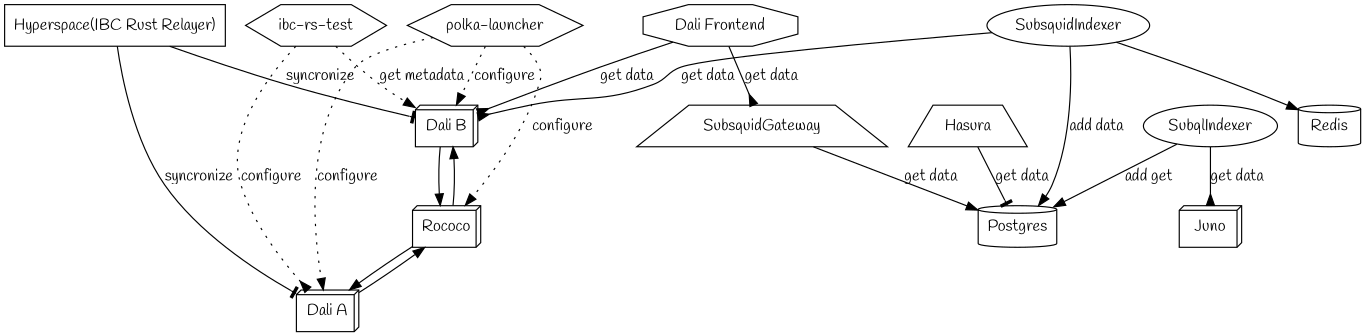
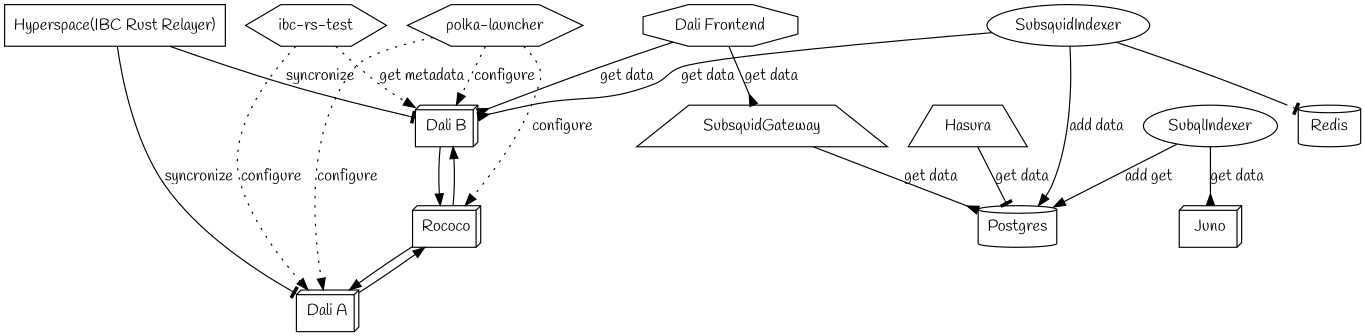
(1202, 72) -> (1202, 72)
(238, 164) -> (238, 164)
(890, 176) -> (890, 176)
